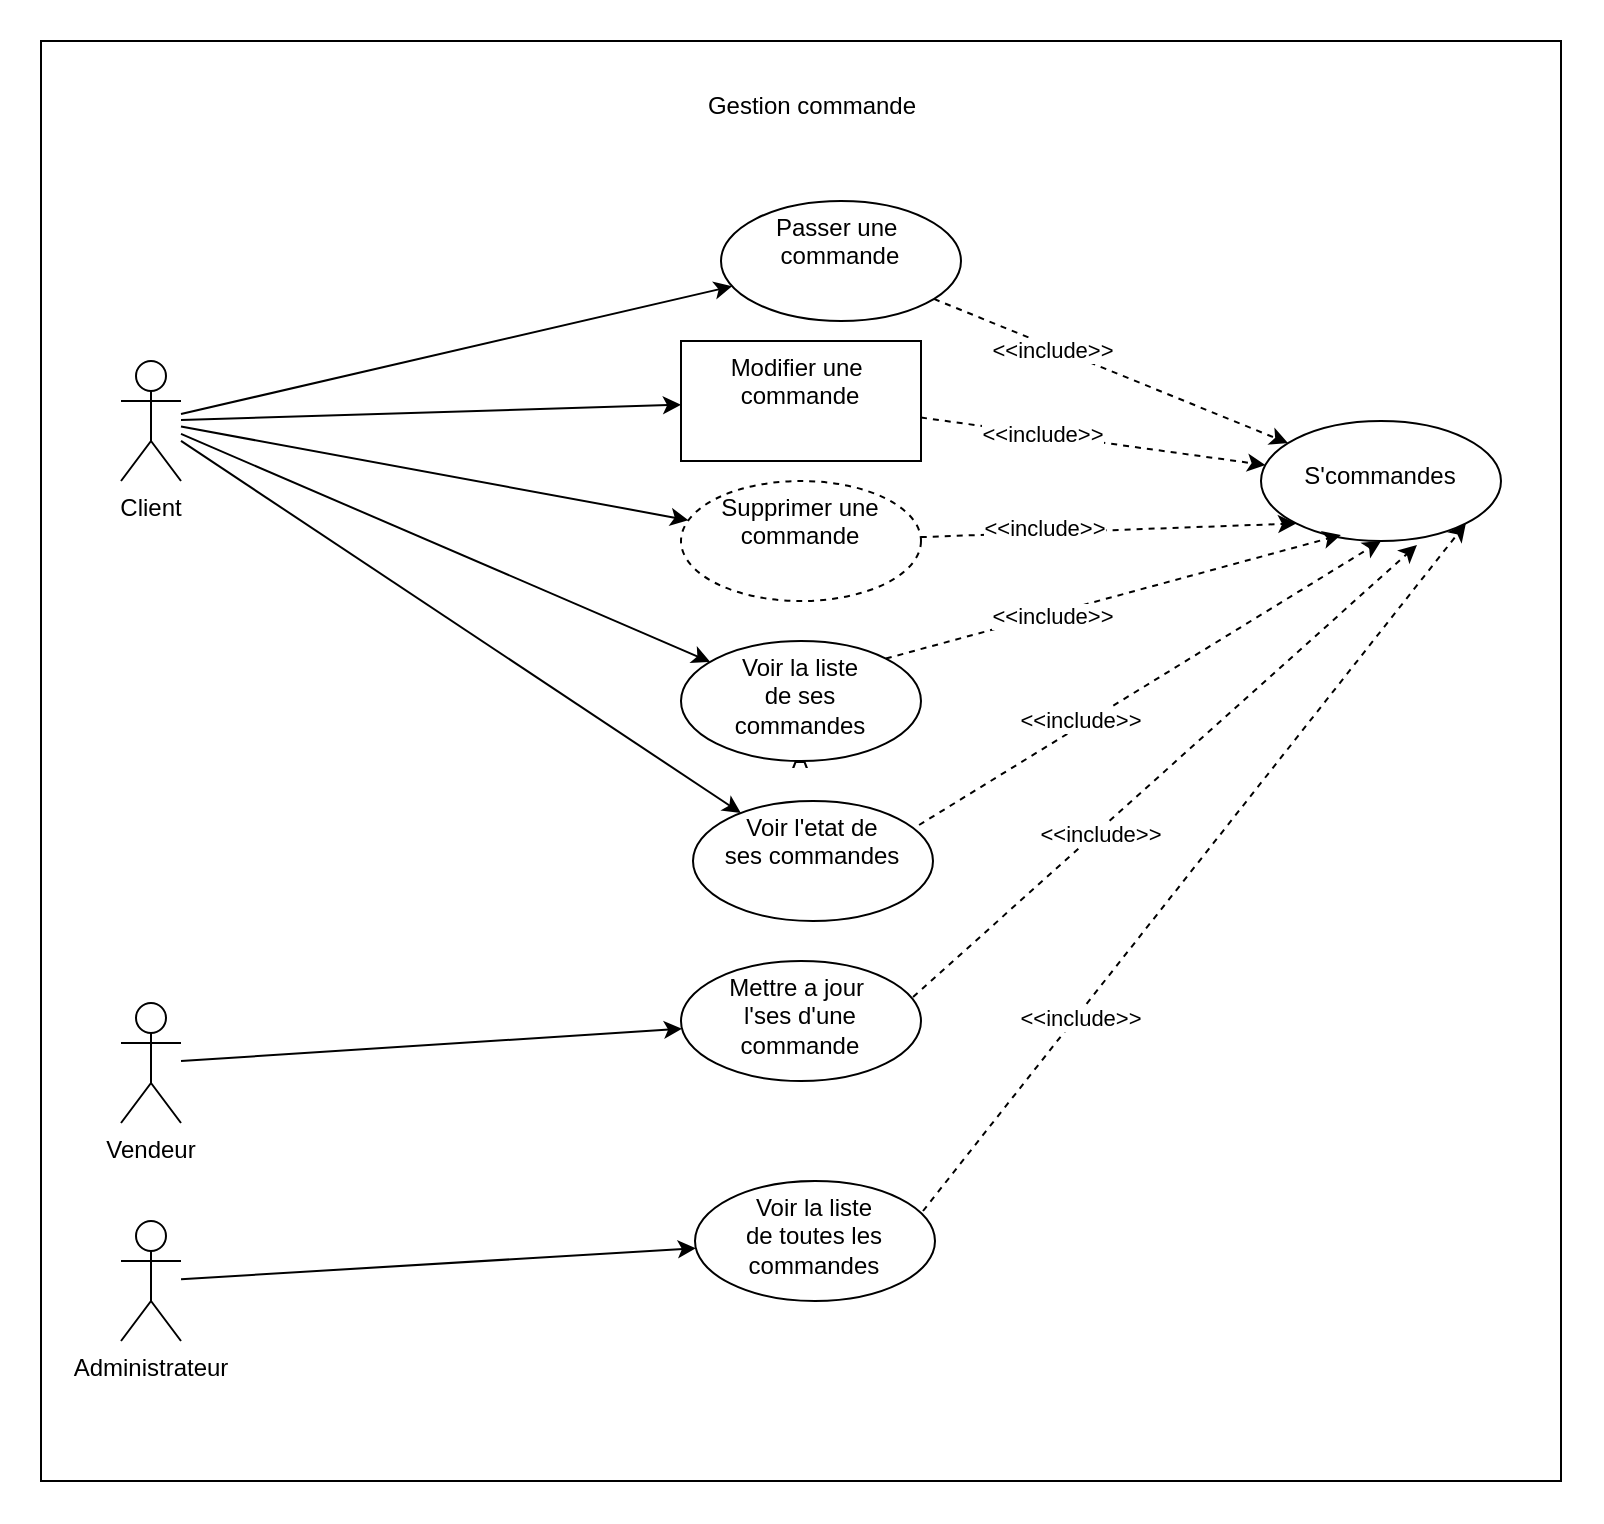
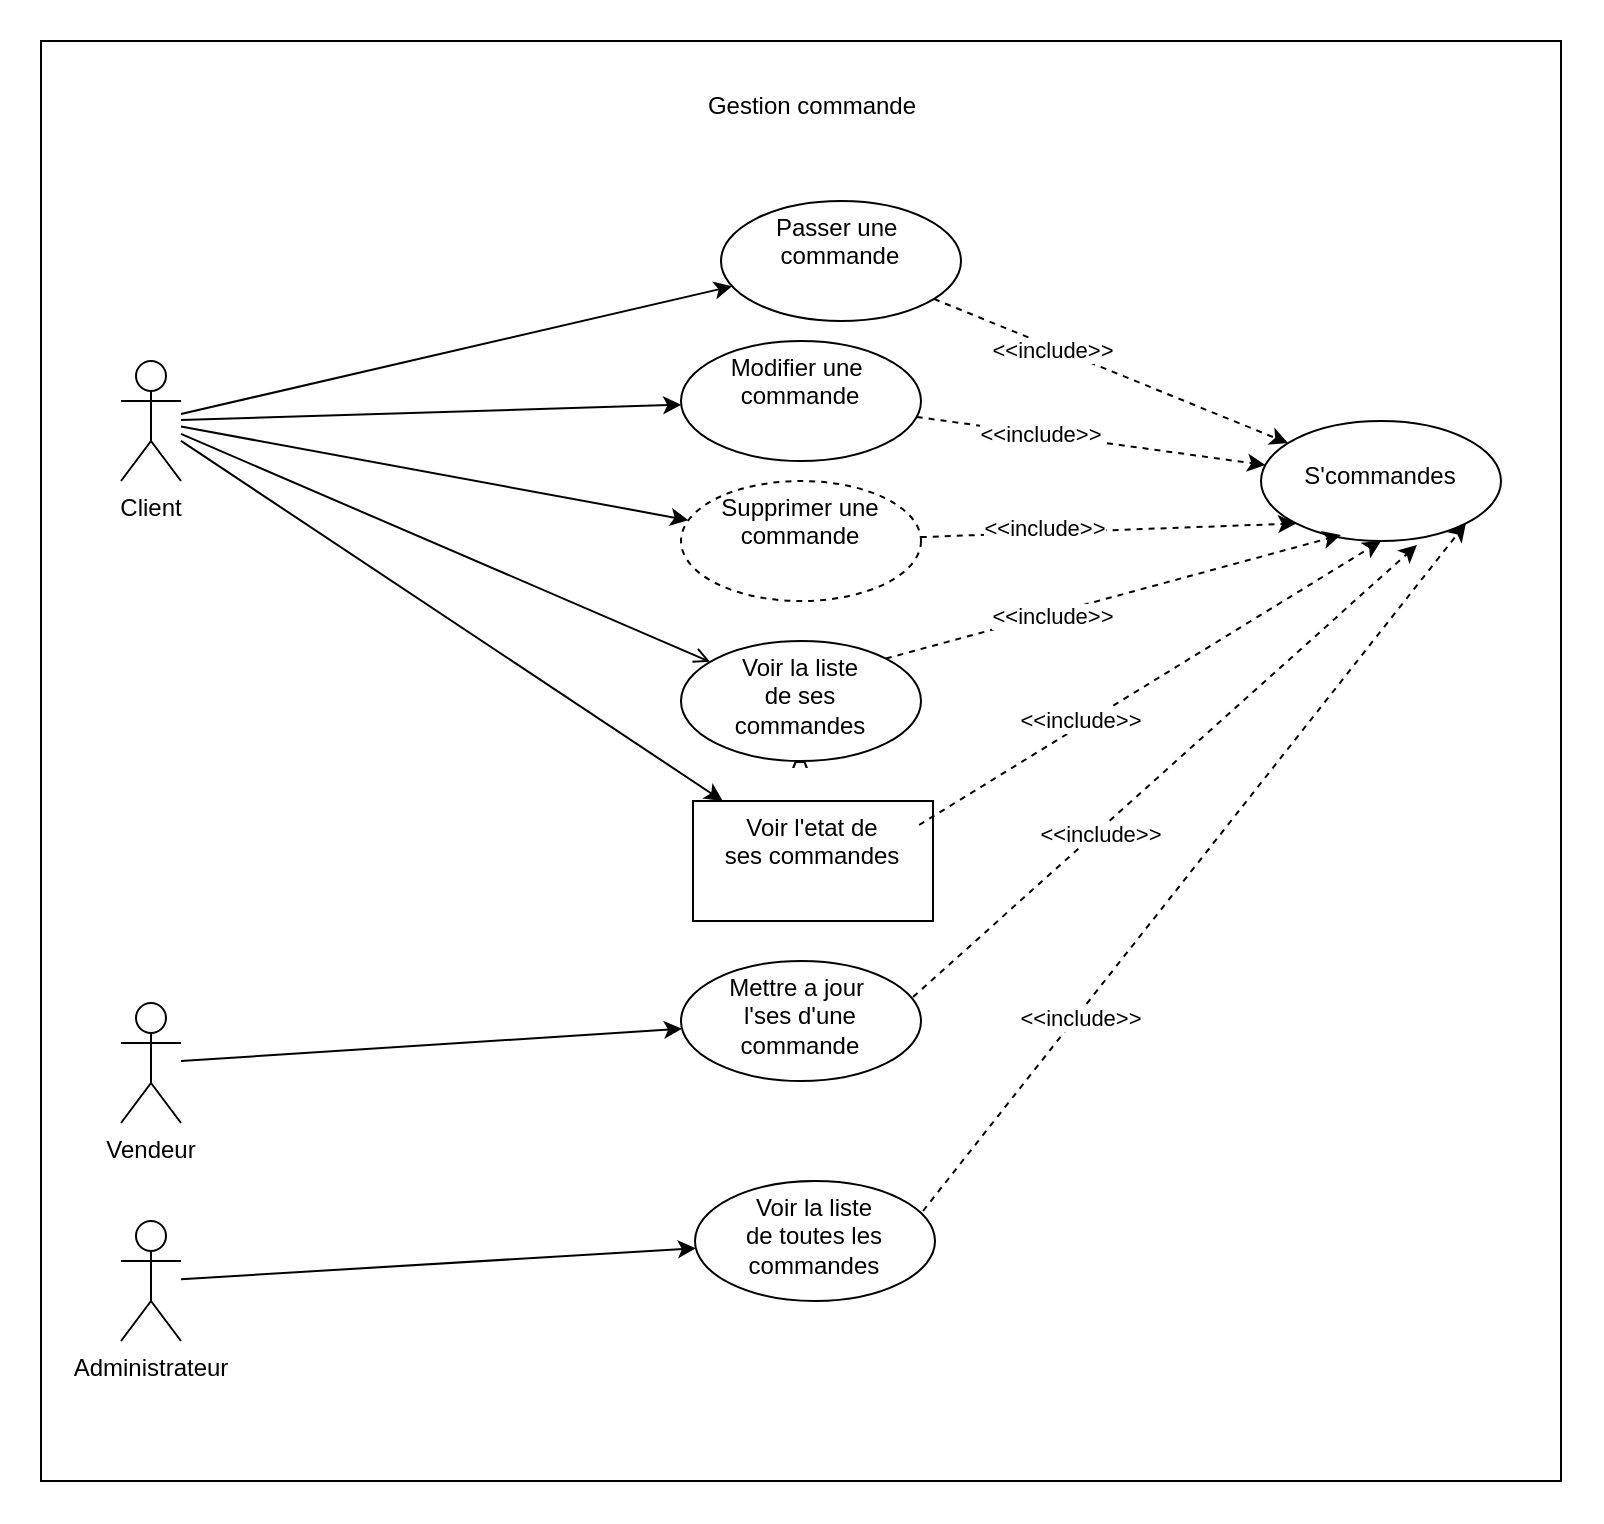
(801, 401) -> (801, 401)
(696, 656) -> (699, 657)
(813, 861) -> (813, 861)
